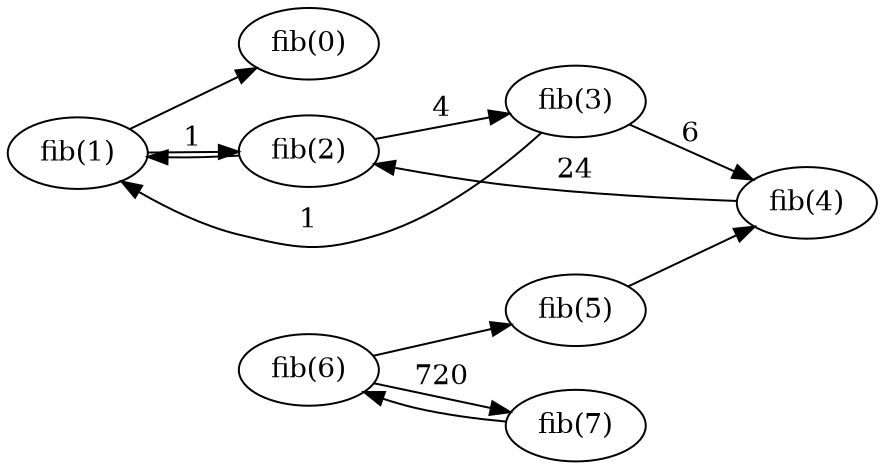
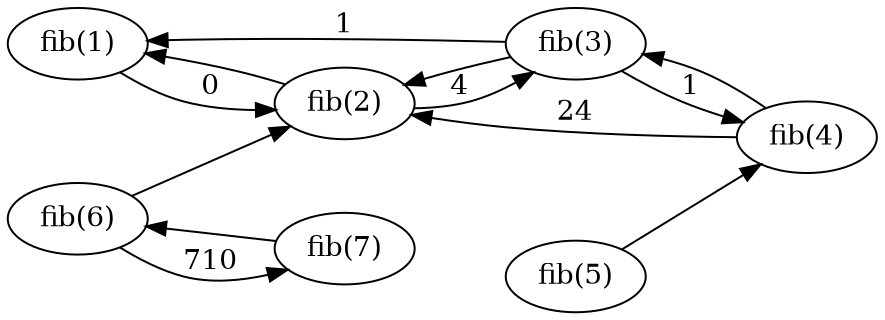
(309, 44) -> none
none -> (467, 67)
none -> (717, 79)
(691, 134) -> (691, 87)
(193, 138) -> (211, 87)
(432, 342) -> (201, 165)
(442, 377) -> (211, 262)
